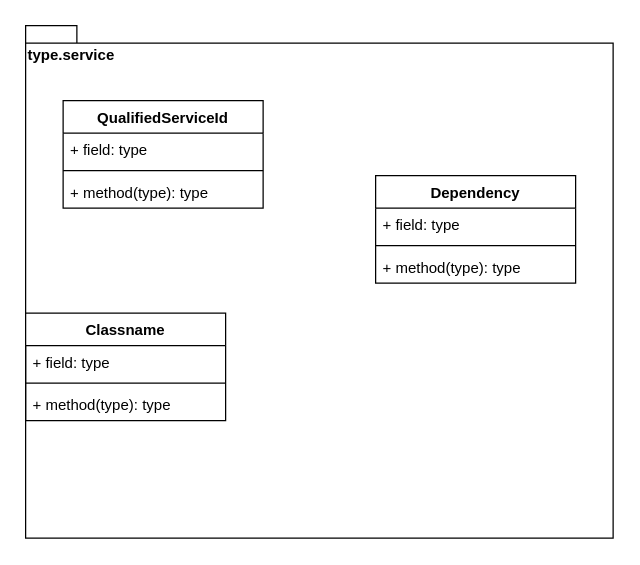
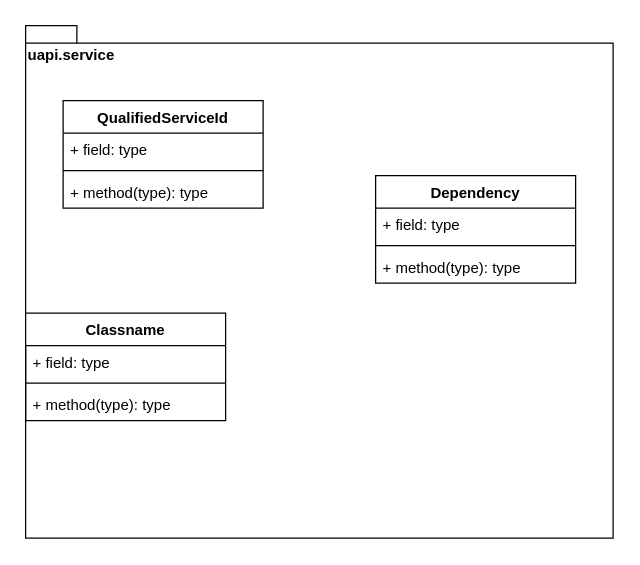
(75, 56) -> (73, 56)
